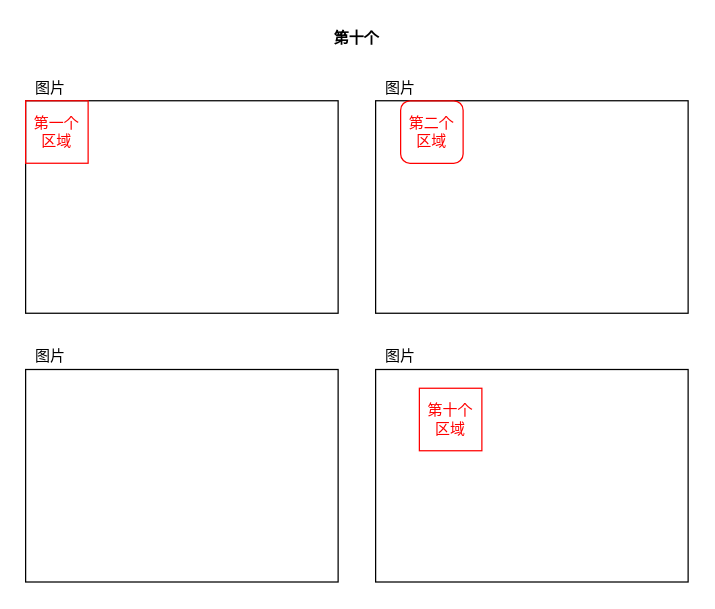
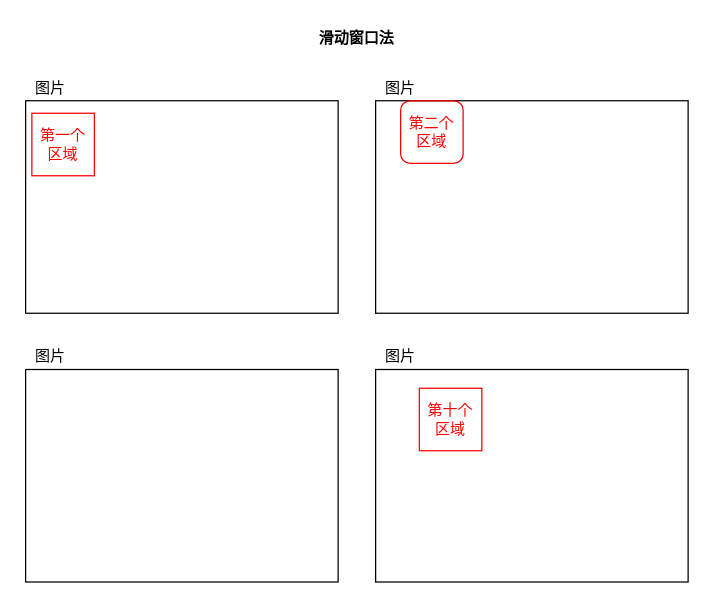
(357, 38) -> (357, 38)
(57, 132) -> (63, 144)
